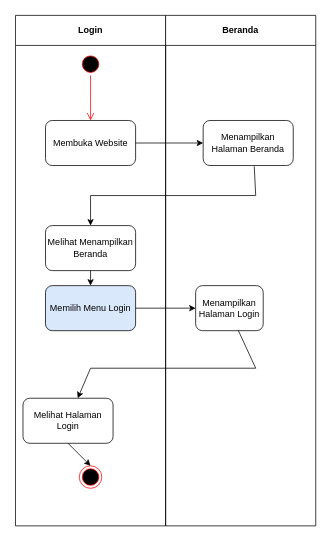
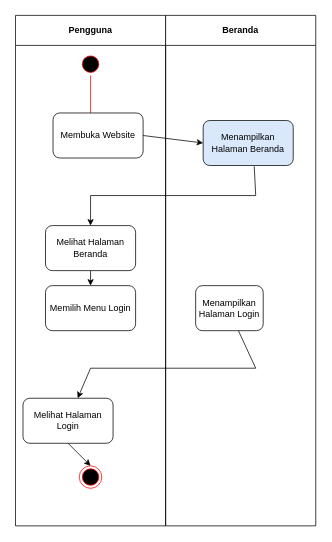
(90, 30) -> (90, 30)
(90, 143) -> (98, 135)
(248, 143) -> (248, 143)
(90, 248) -> (90, 248)
(90, 308) -> (90, 308)
(189, 308) -> none
